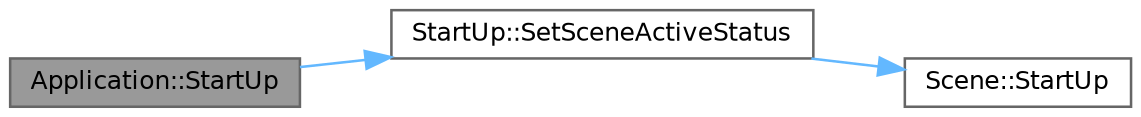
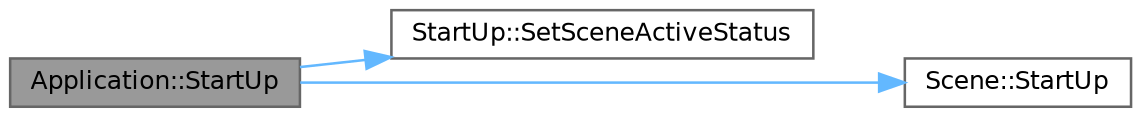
(845, 63) -> (590, 83)
